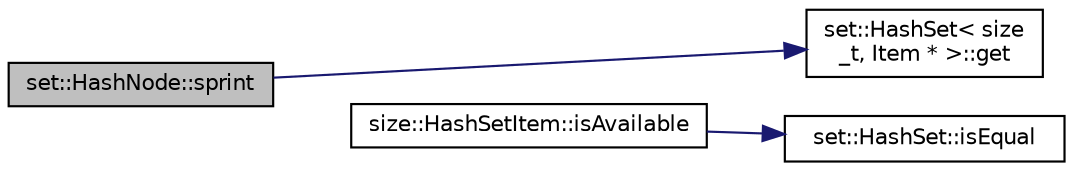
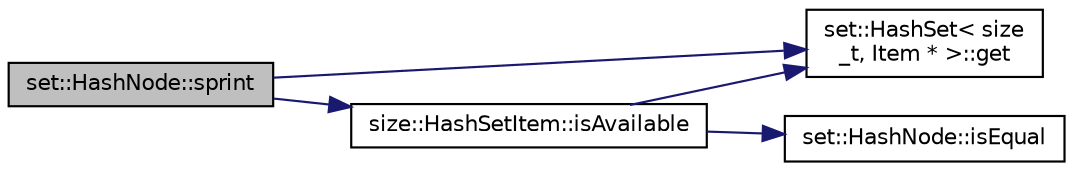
none -> (707, 89)
none -> (302, 102)
(925, 139) -> (925, 139)
